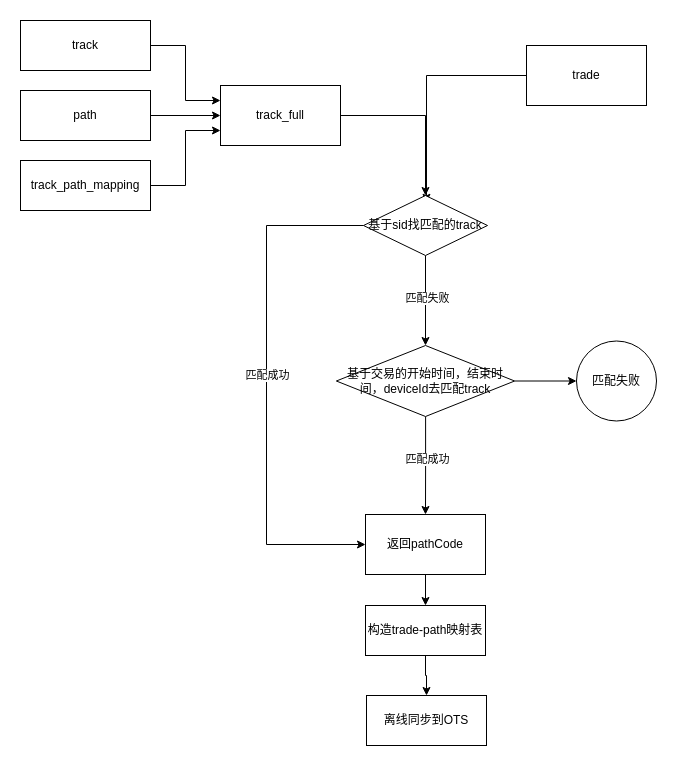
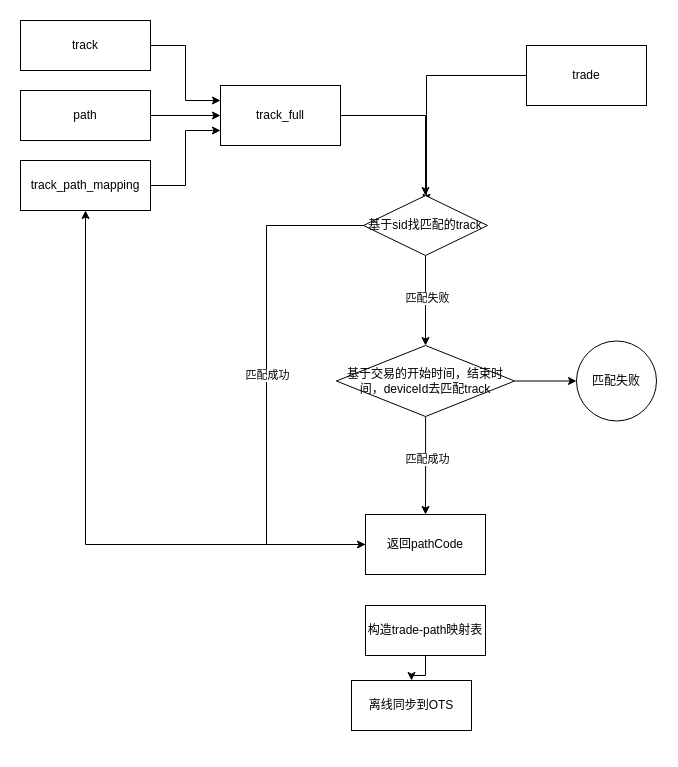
(426, 594) -> (86, 470)
(427, 721) -> (412, 706)
